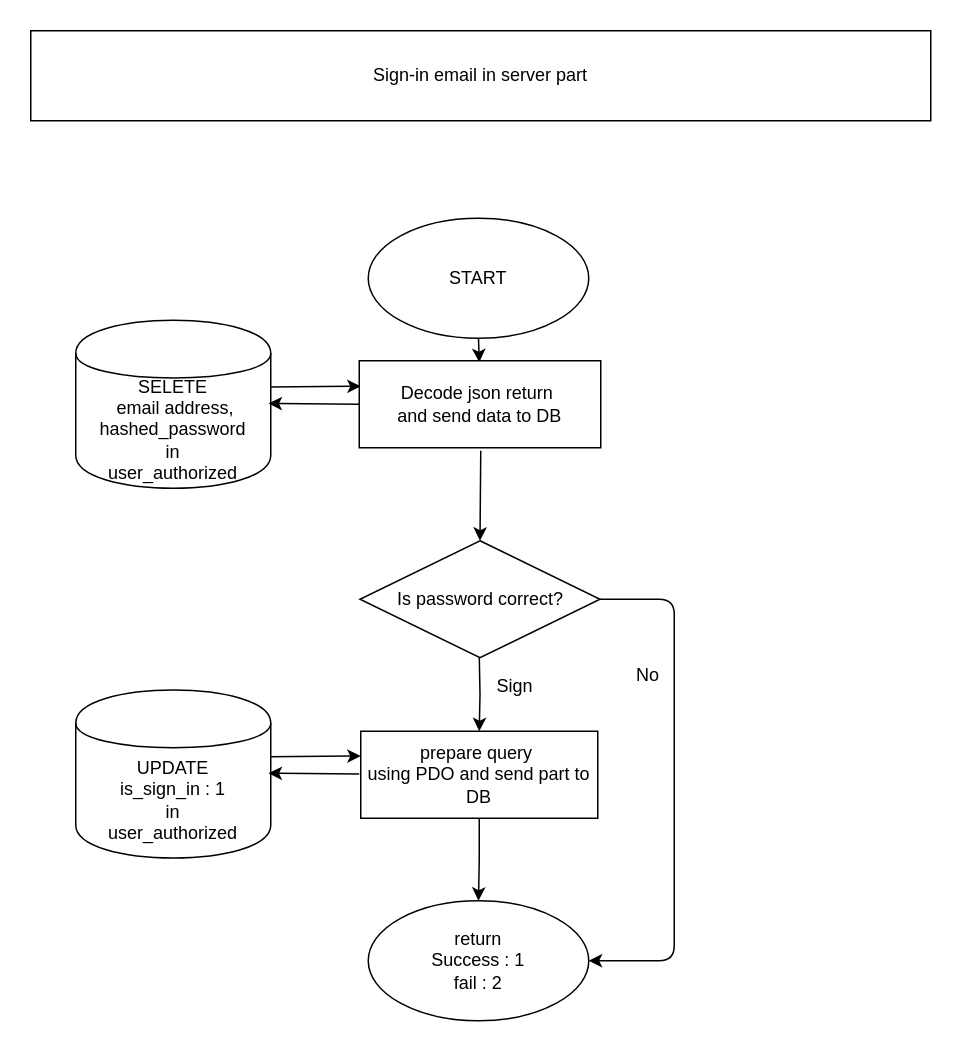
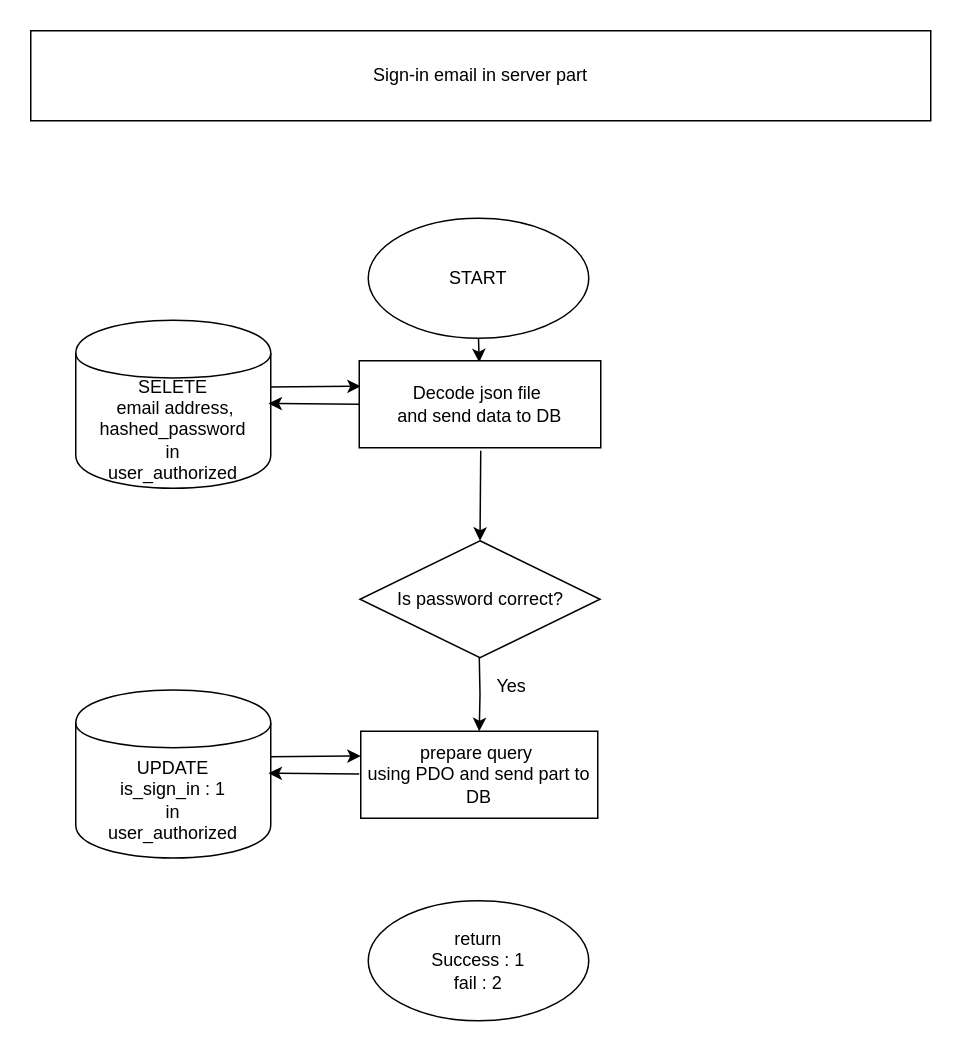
(480, 404) -> (480, 404)
(656, 675) -> none
(515, 687) -> (512, 687)
(674, 781) -> none
(479, 854) -> none
